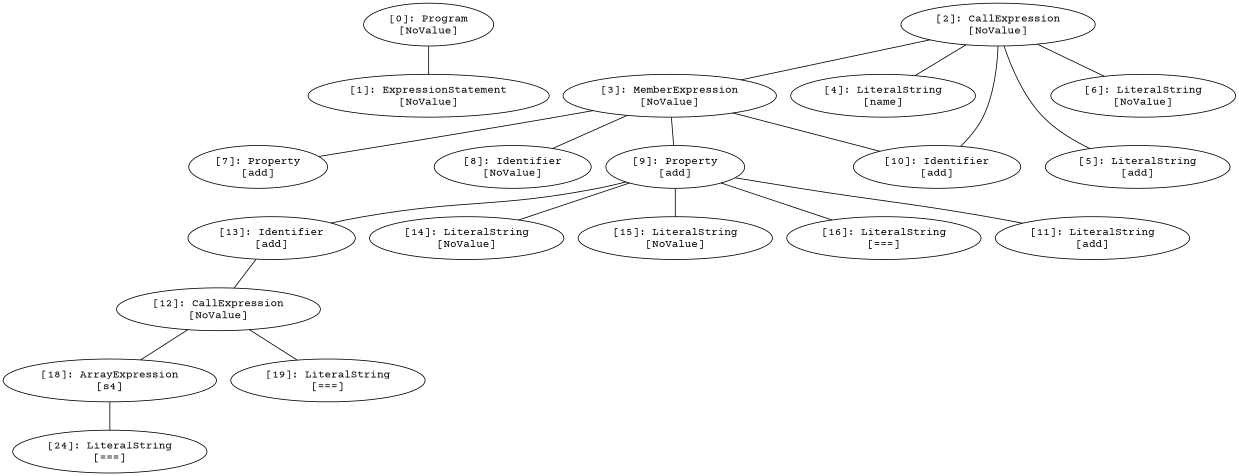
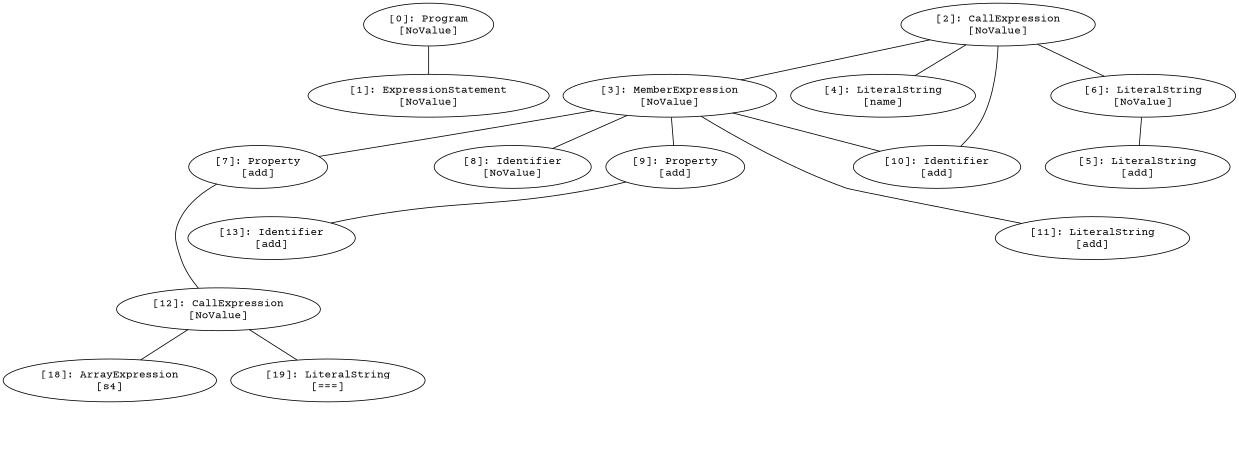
(1035, 108) -> (1140, 131)
(879, 200) -> (854, 190)
(467, 238) -> none
(675, 238) -> none
(884, 238) -> none
(245, 274) -> (176, 230)
(110, 452) -> none
